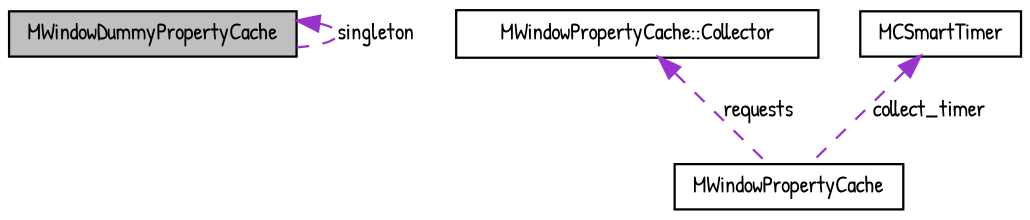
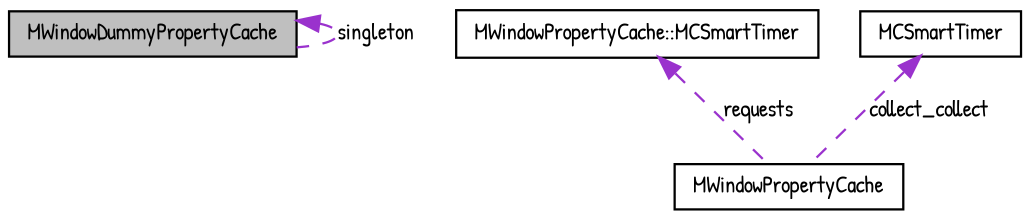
(637, 34) -> (637, 34)
(929, 111) -> (929, 111)
